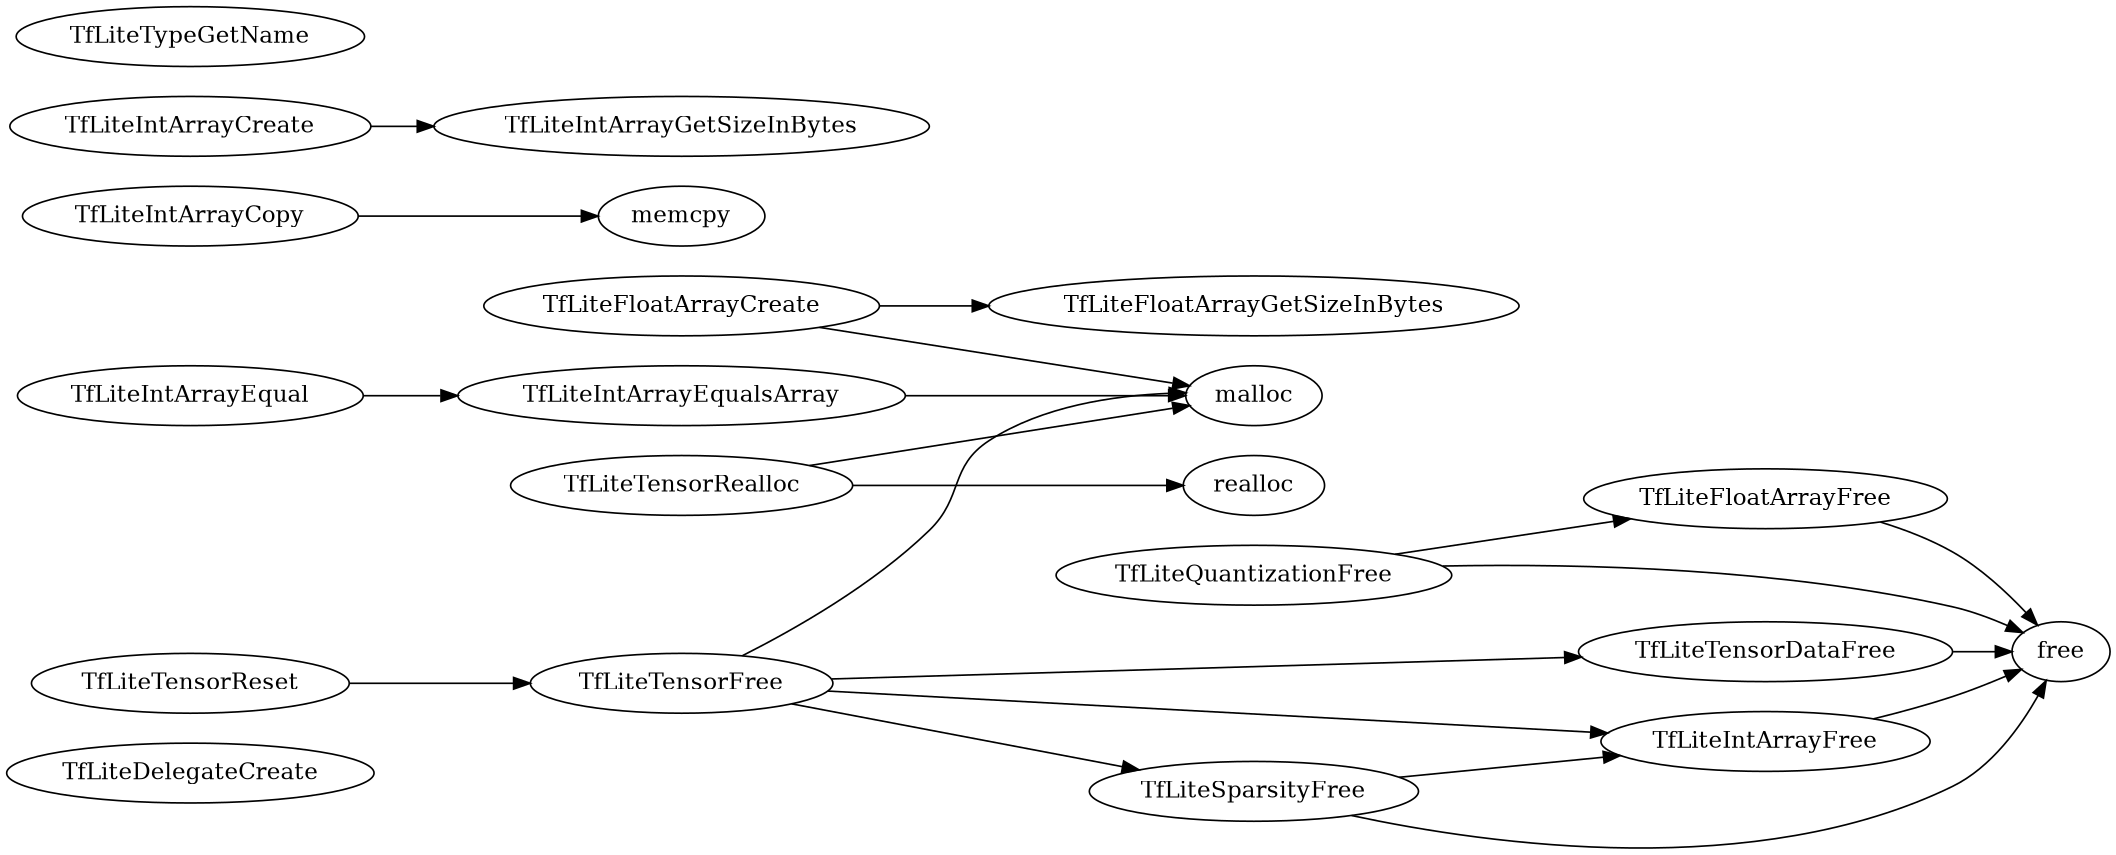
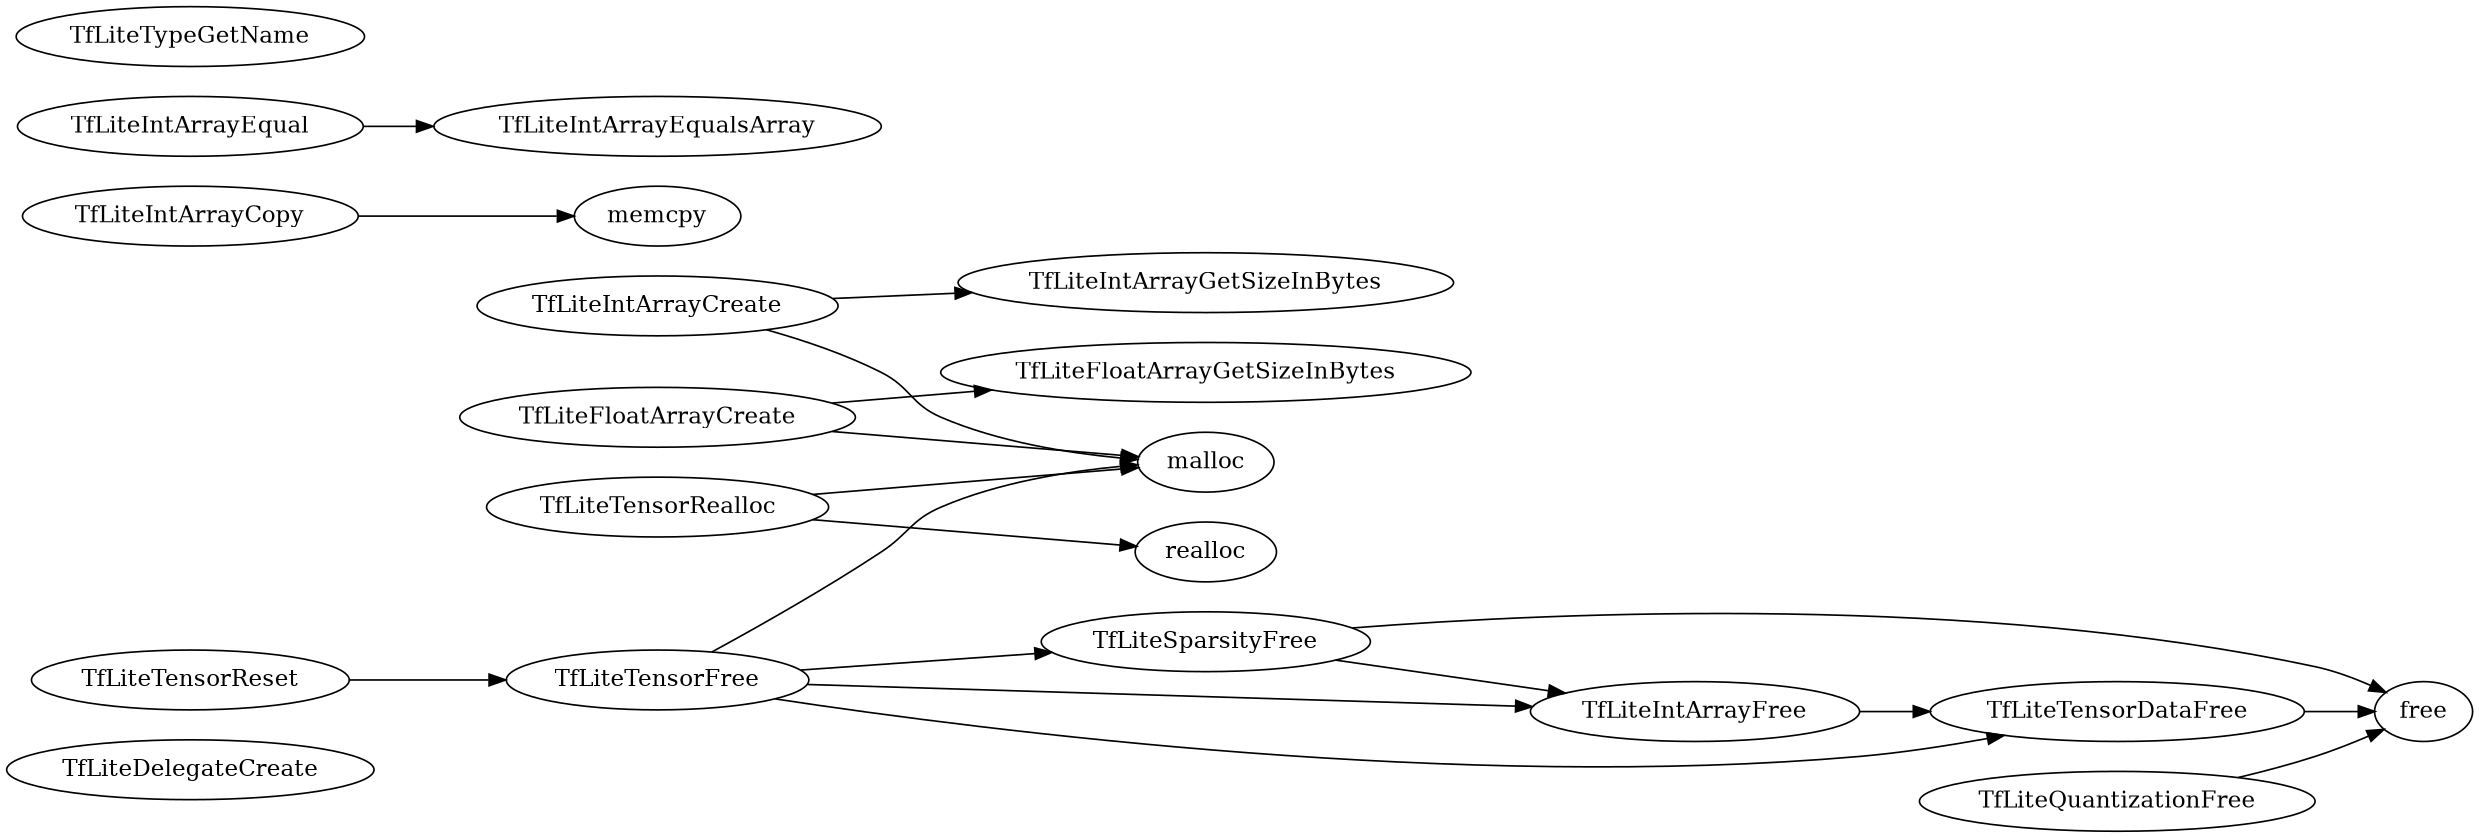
(1037, 396) -> (935, 414)
(1766, 499) -> none
(1941, 700) -> (1886, 712)
